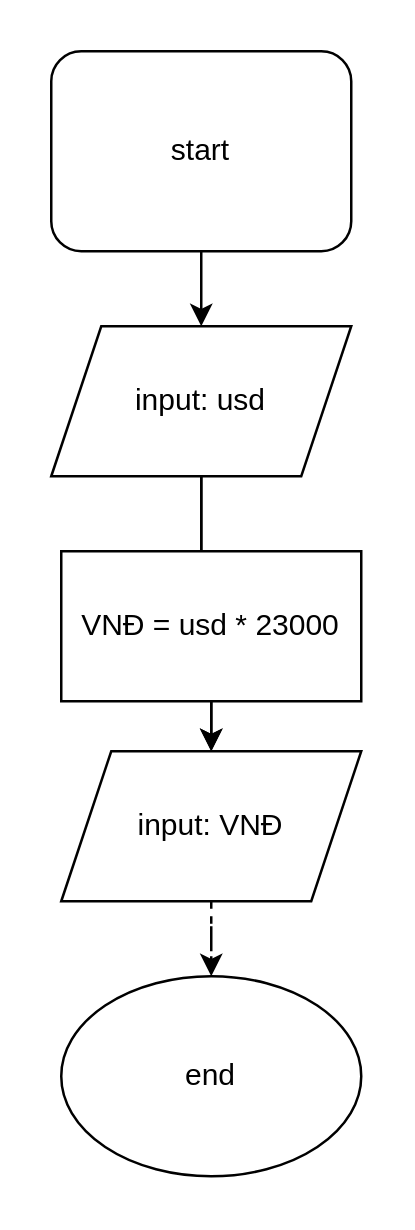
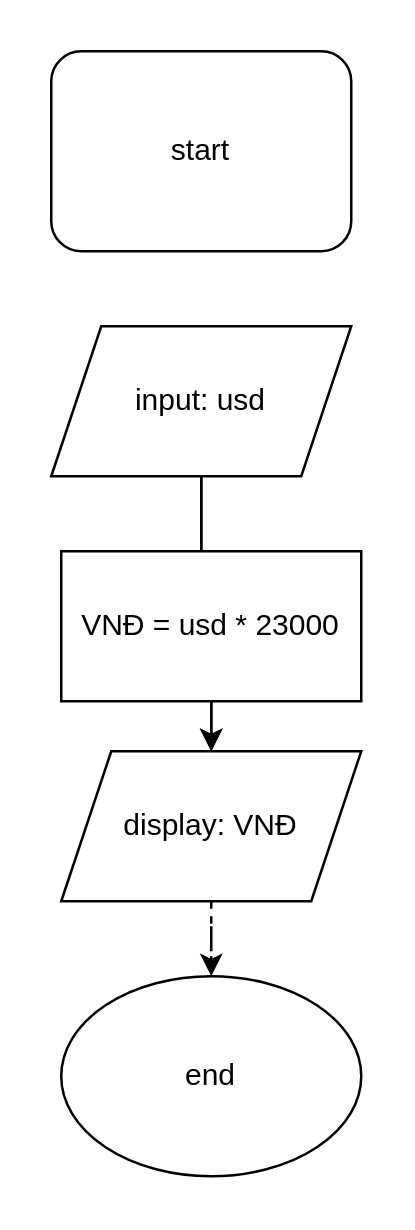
(201, 297) -> none
(211, 826) -> (211, 826)
